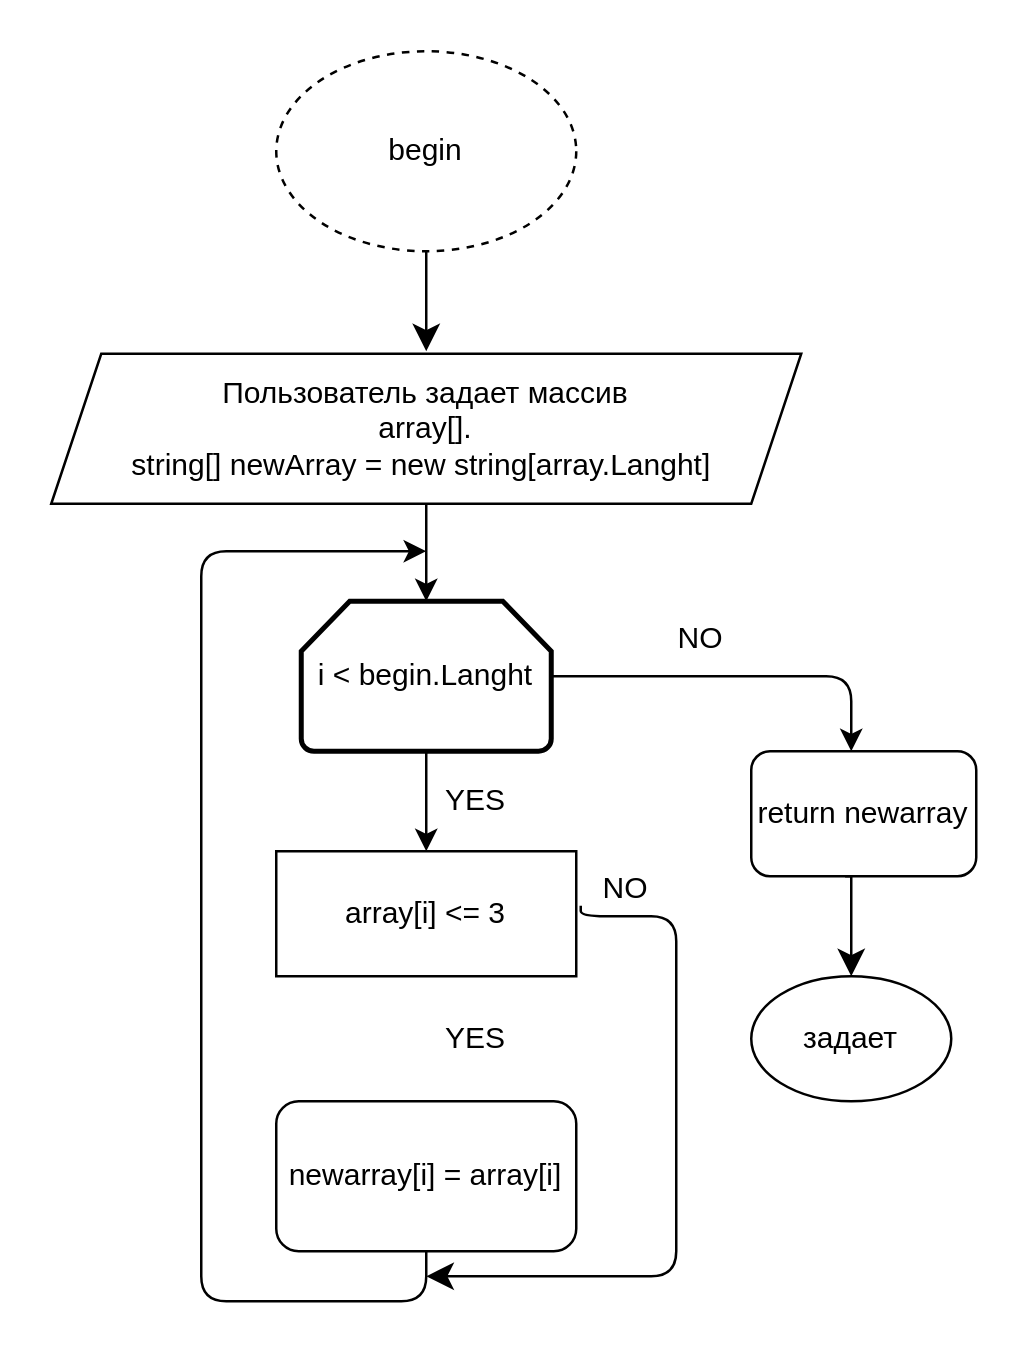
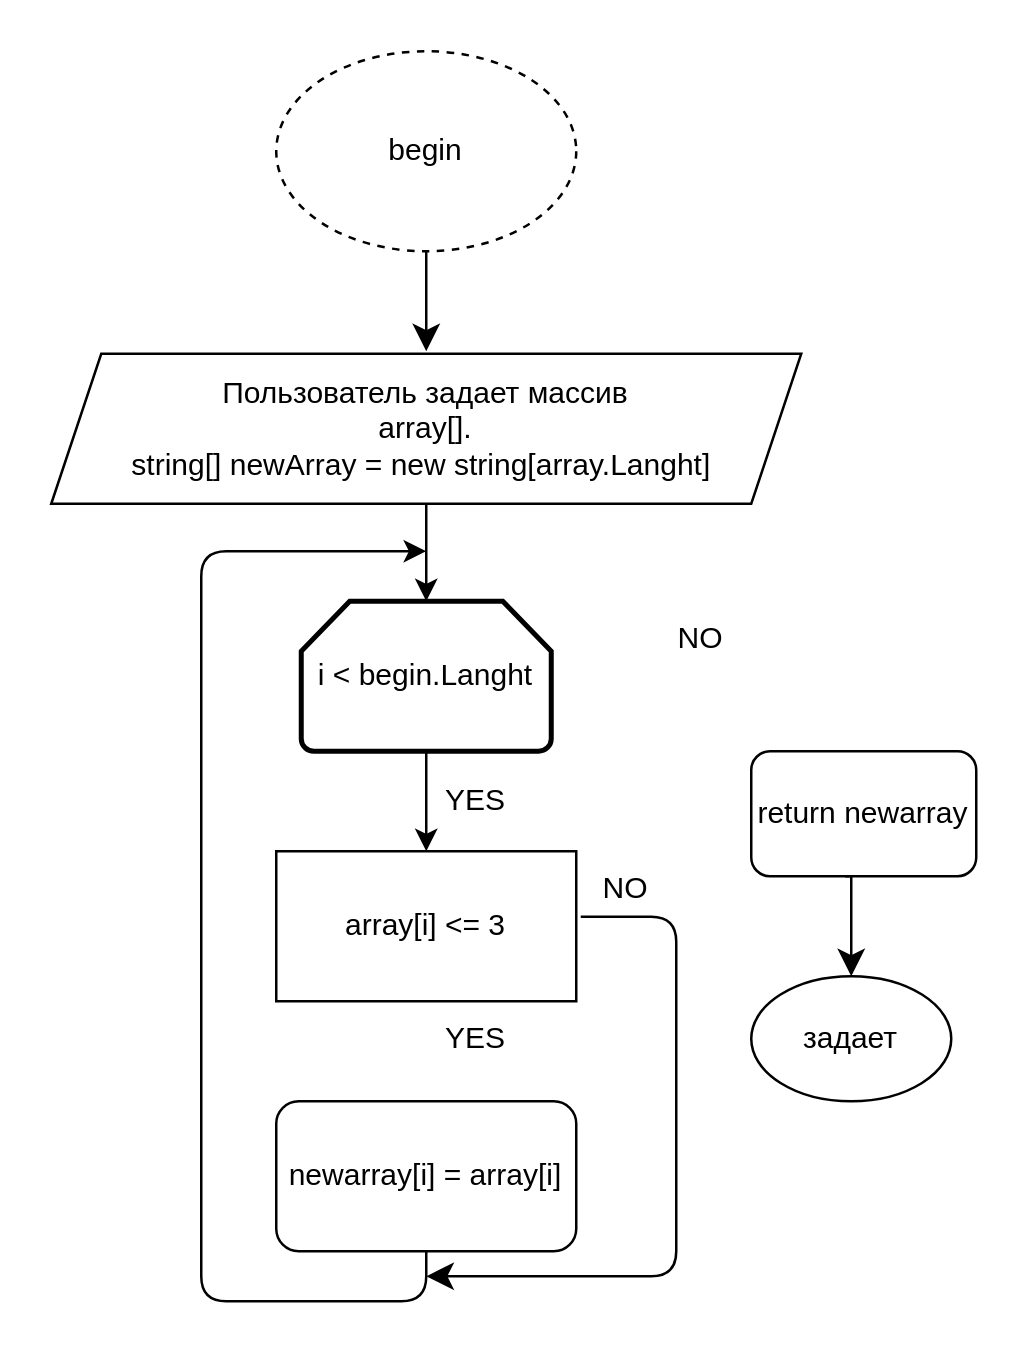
(723, 676) -> none
(426, 914) -> (426, 926)
